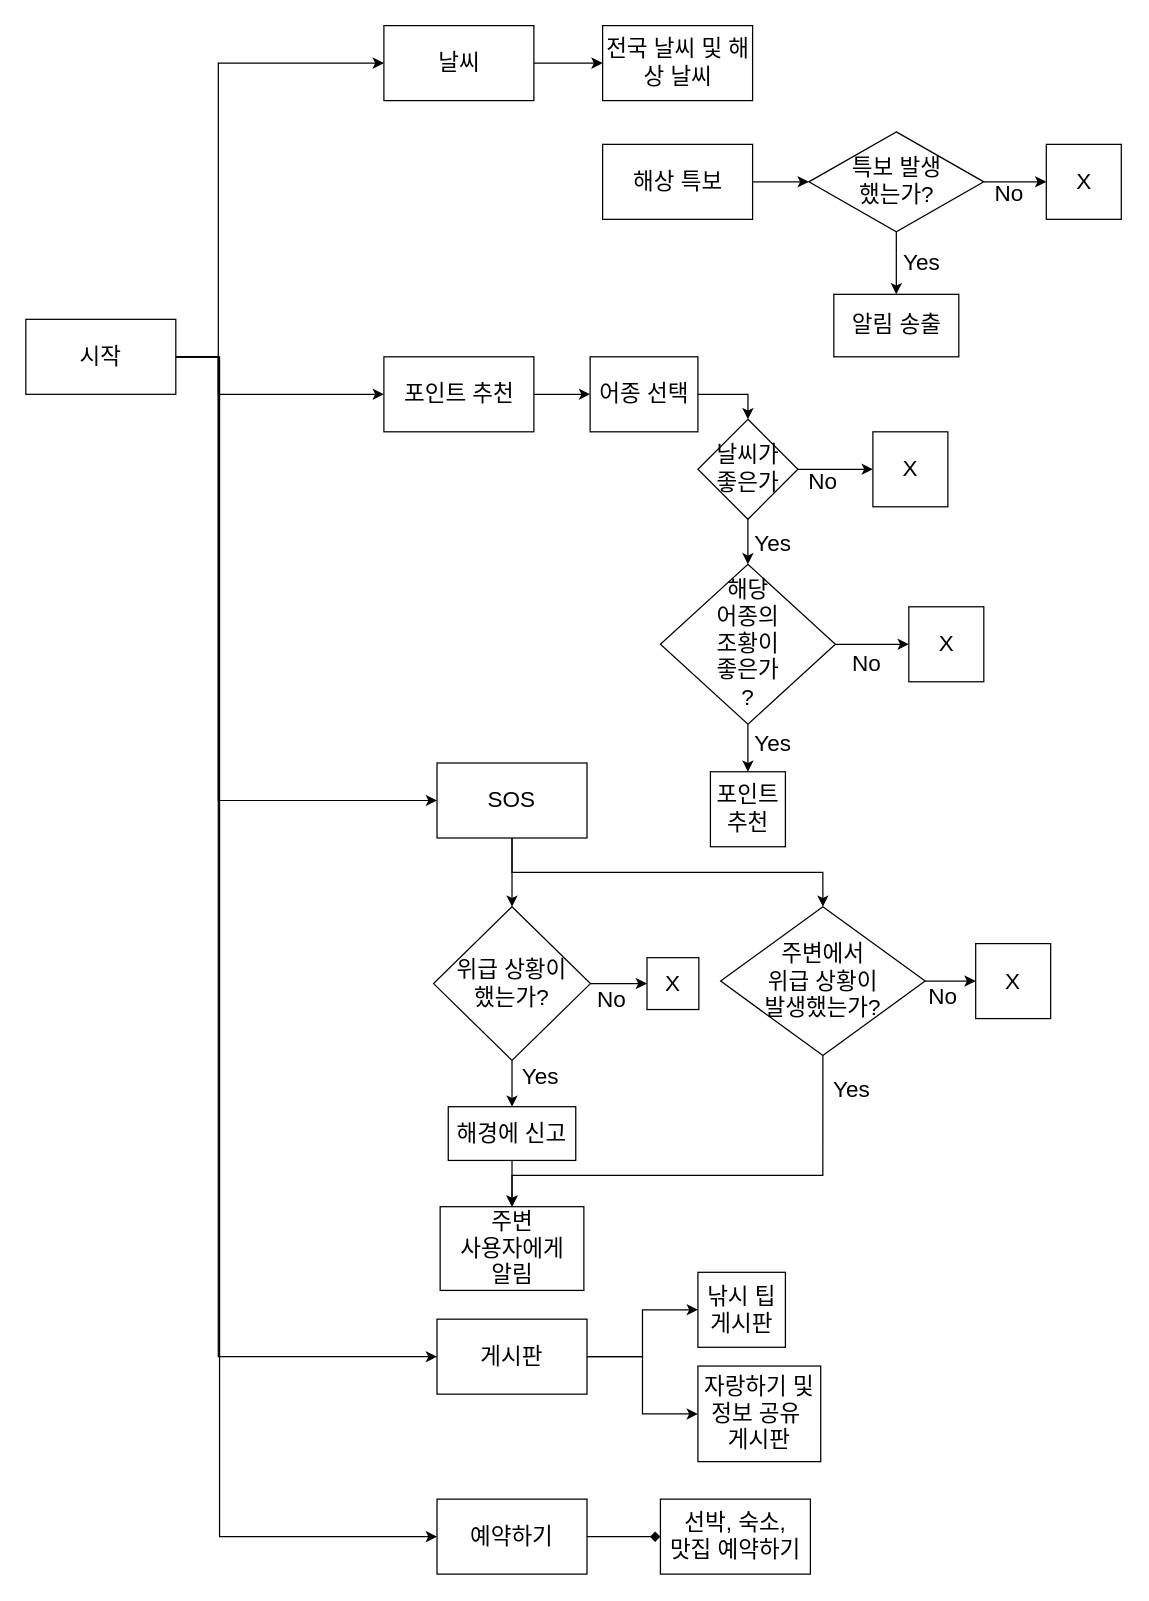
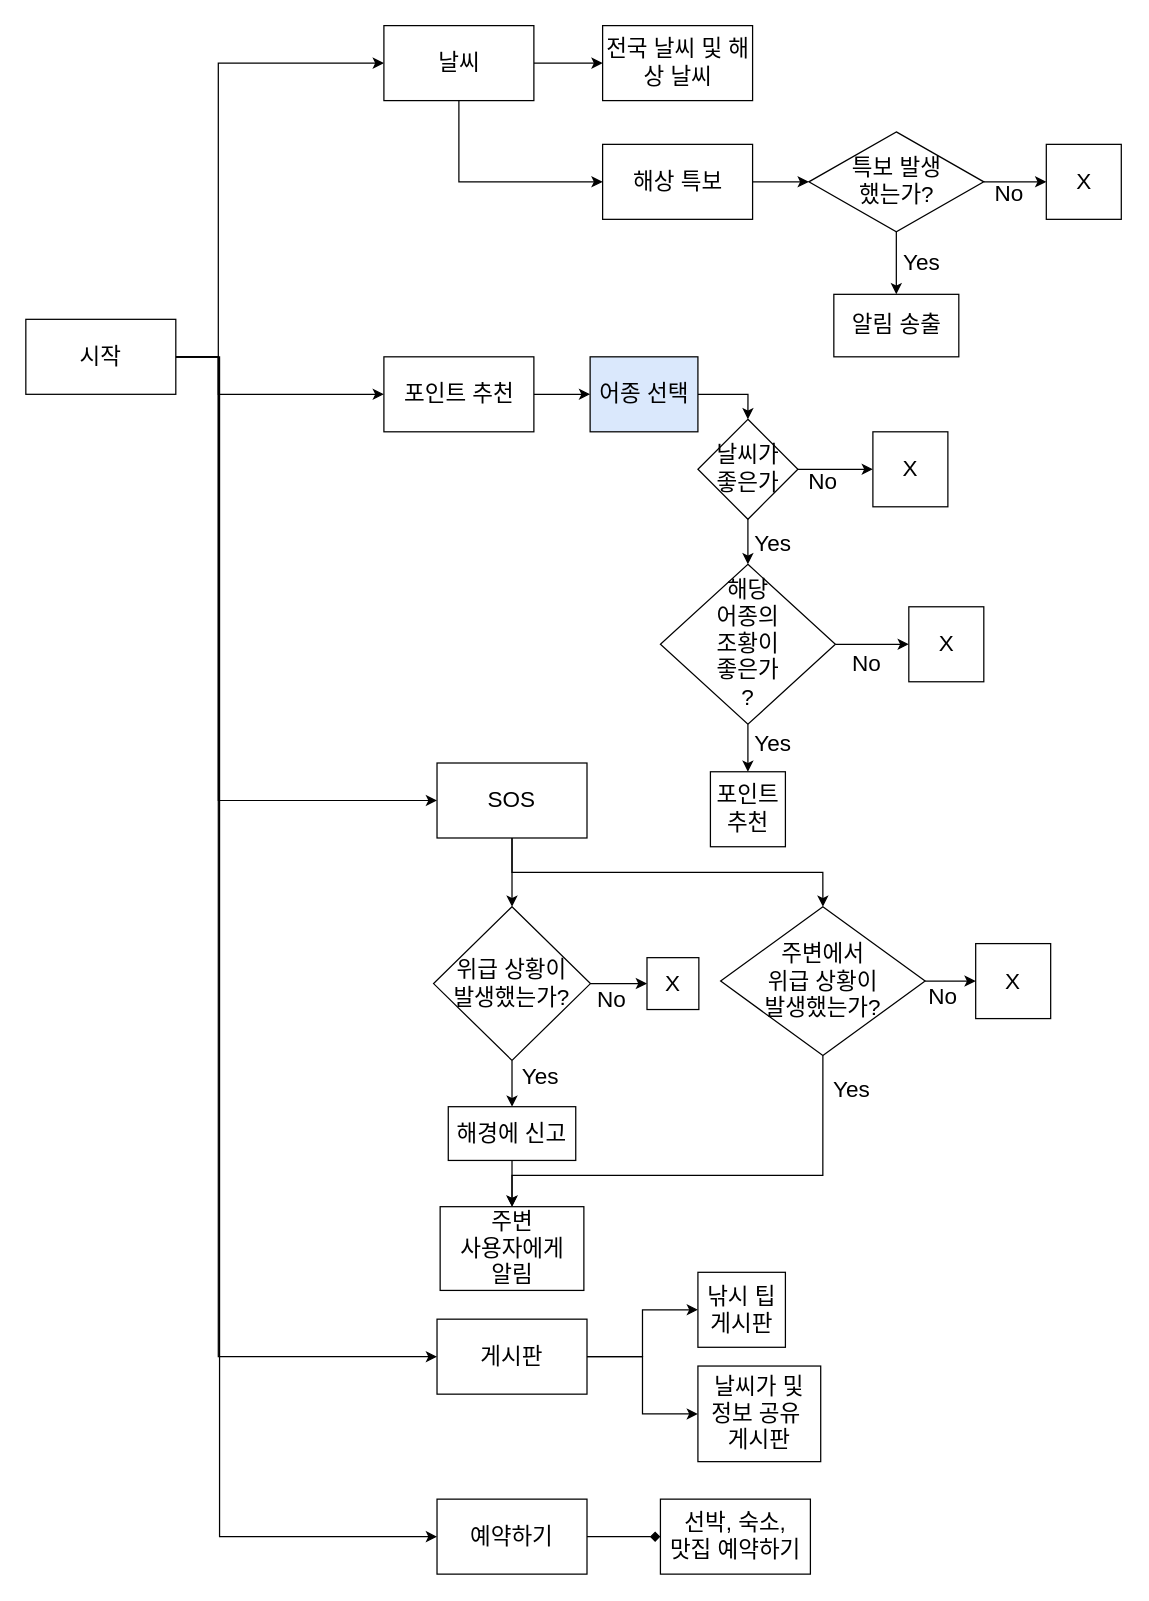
none -> (486, 182)
(644, 394) -> (644, 394)
(512, 984) -> (512, 984)
(759, 1414) -> (759, 1414)
